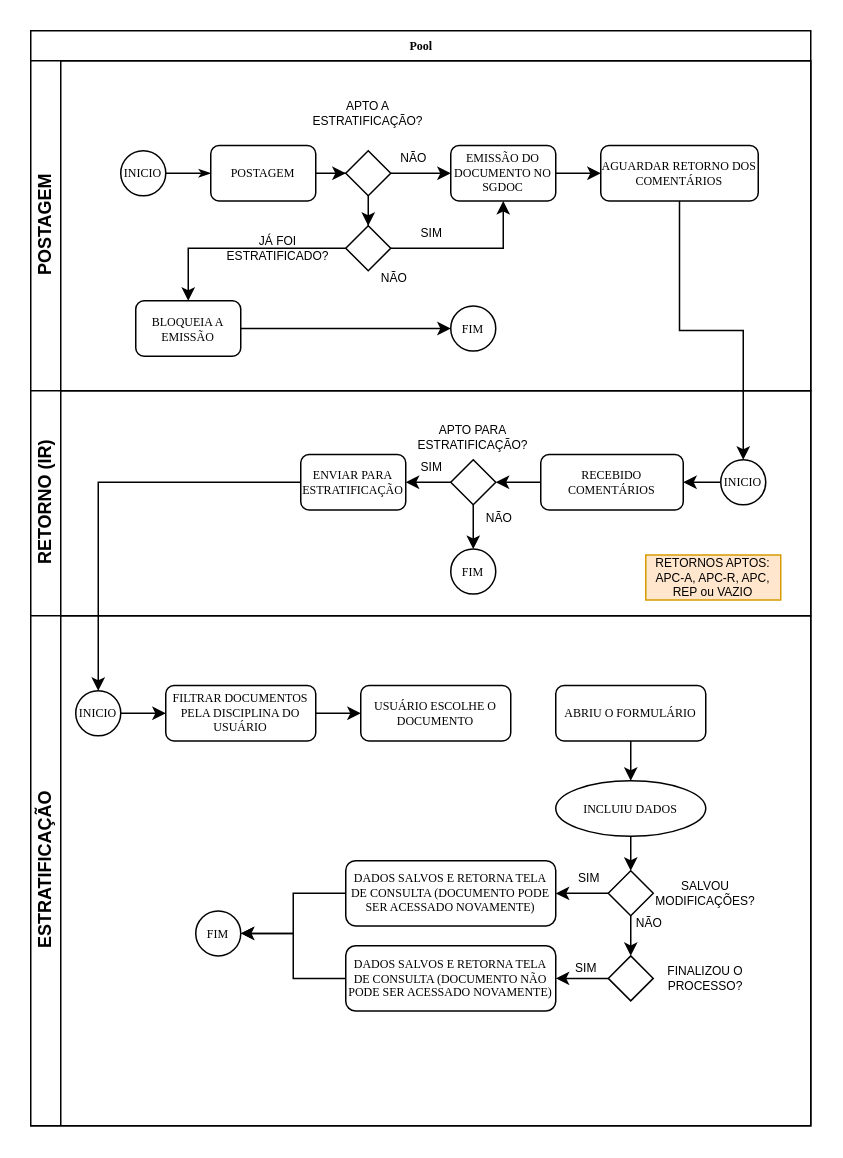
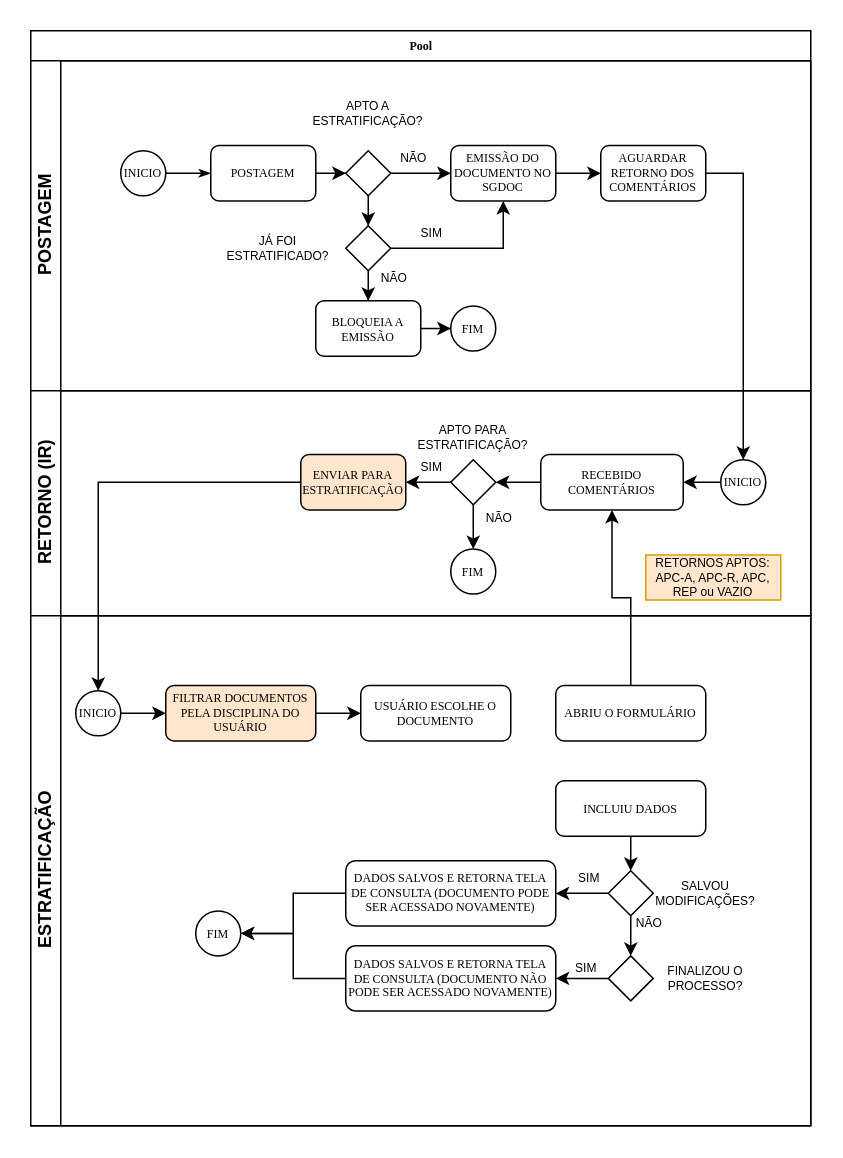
(680, 173) -> (653, 173)
(188, 329) -> (368, 329)
(353, 482) -> (353, 482)
(241, 713) -> (241, 713)
(631, 766) -> (627, 598)
(631, 809) -> (631, 809)
